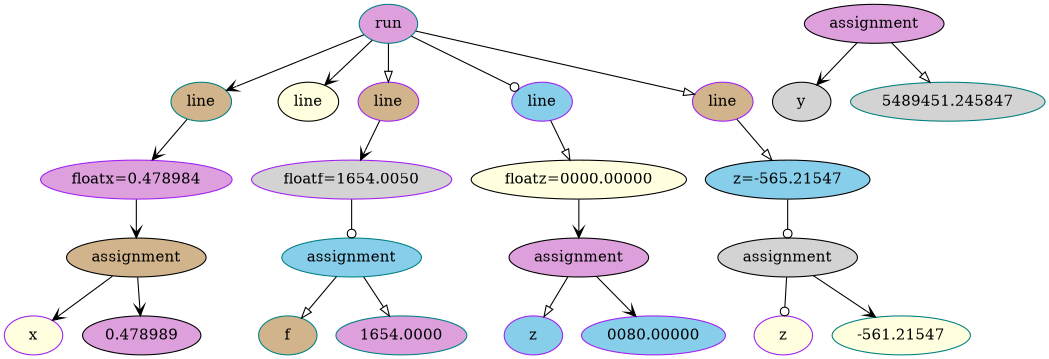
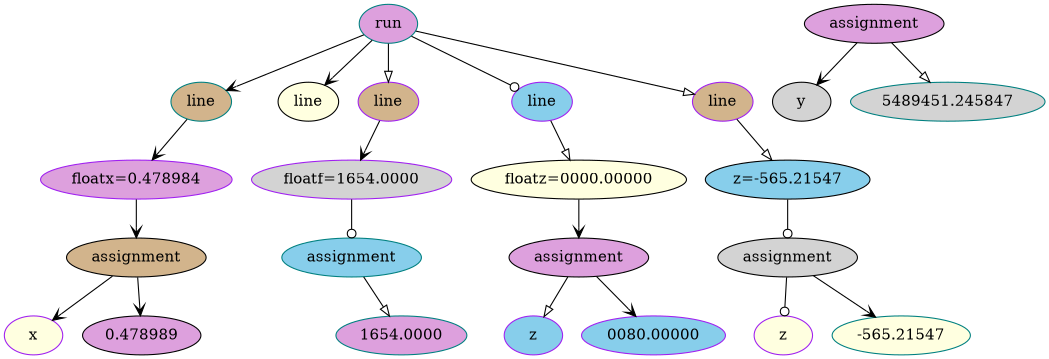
(352, 180) -> (352, 180)
(288, 335) -> none
(901, 335) -> (901, 335)
